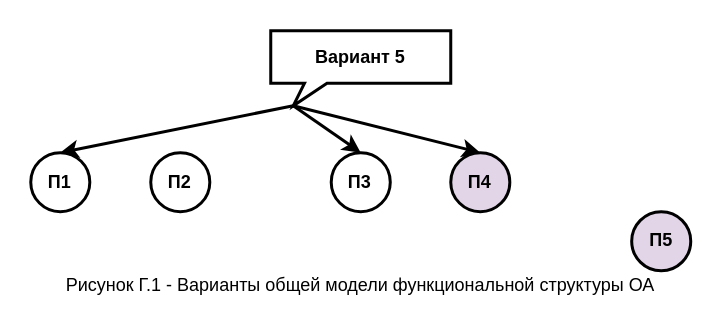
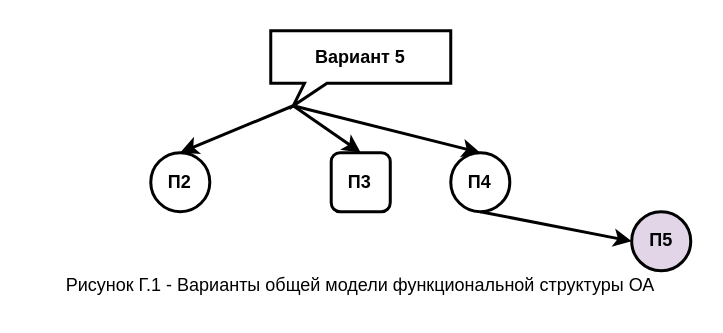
none -> (242, 127)
(176, 129) -> none
(60, 182) -> none
(361, 182) -> (361, 182)
(480, 182) -> (480, 182)
none -> (549, 225)
